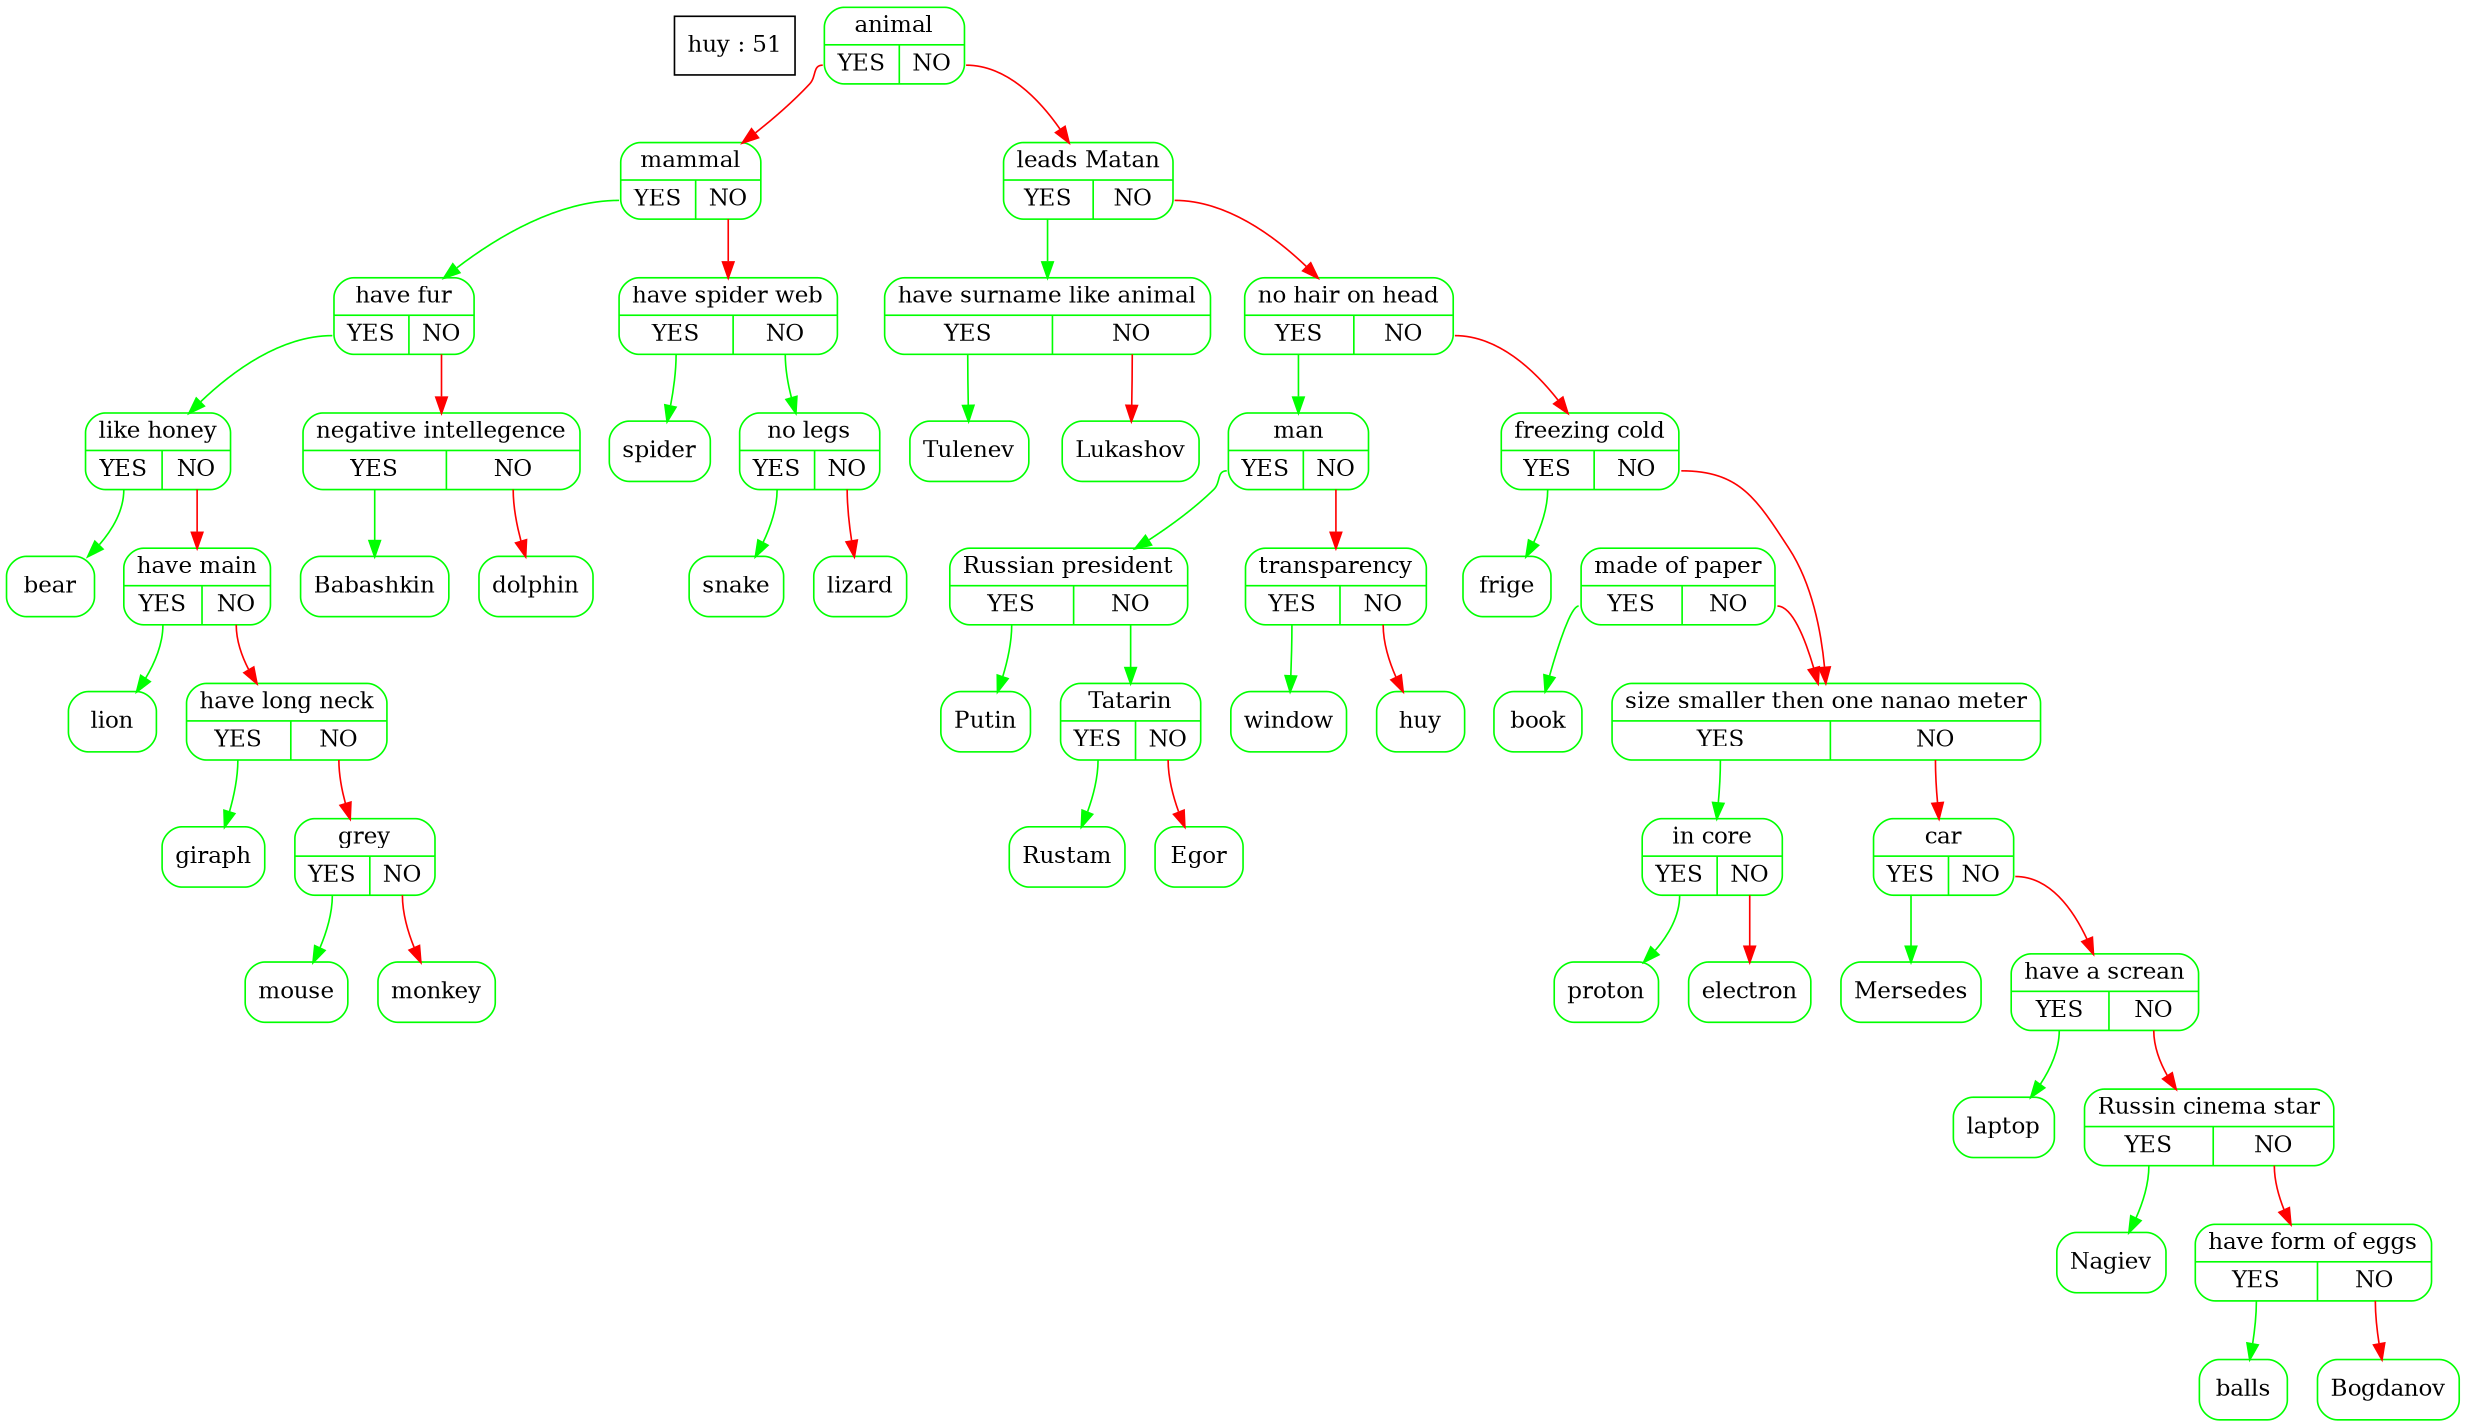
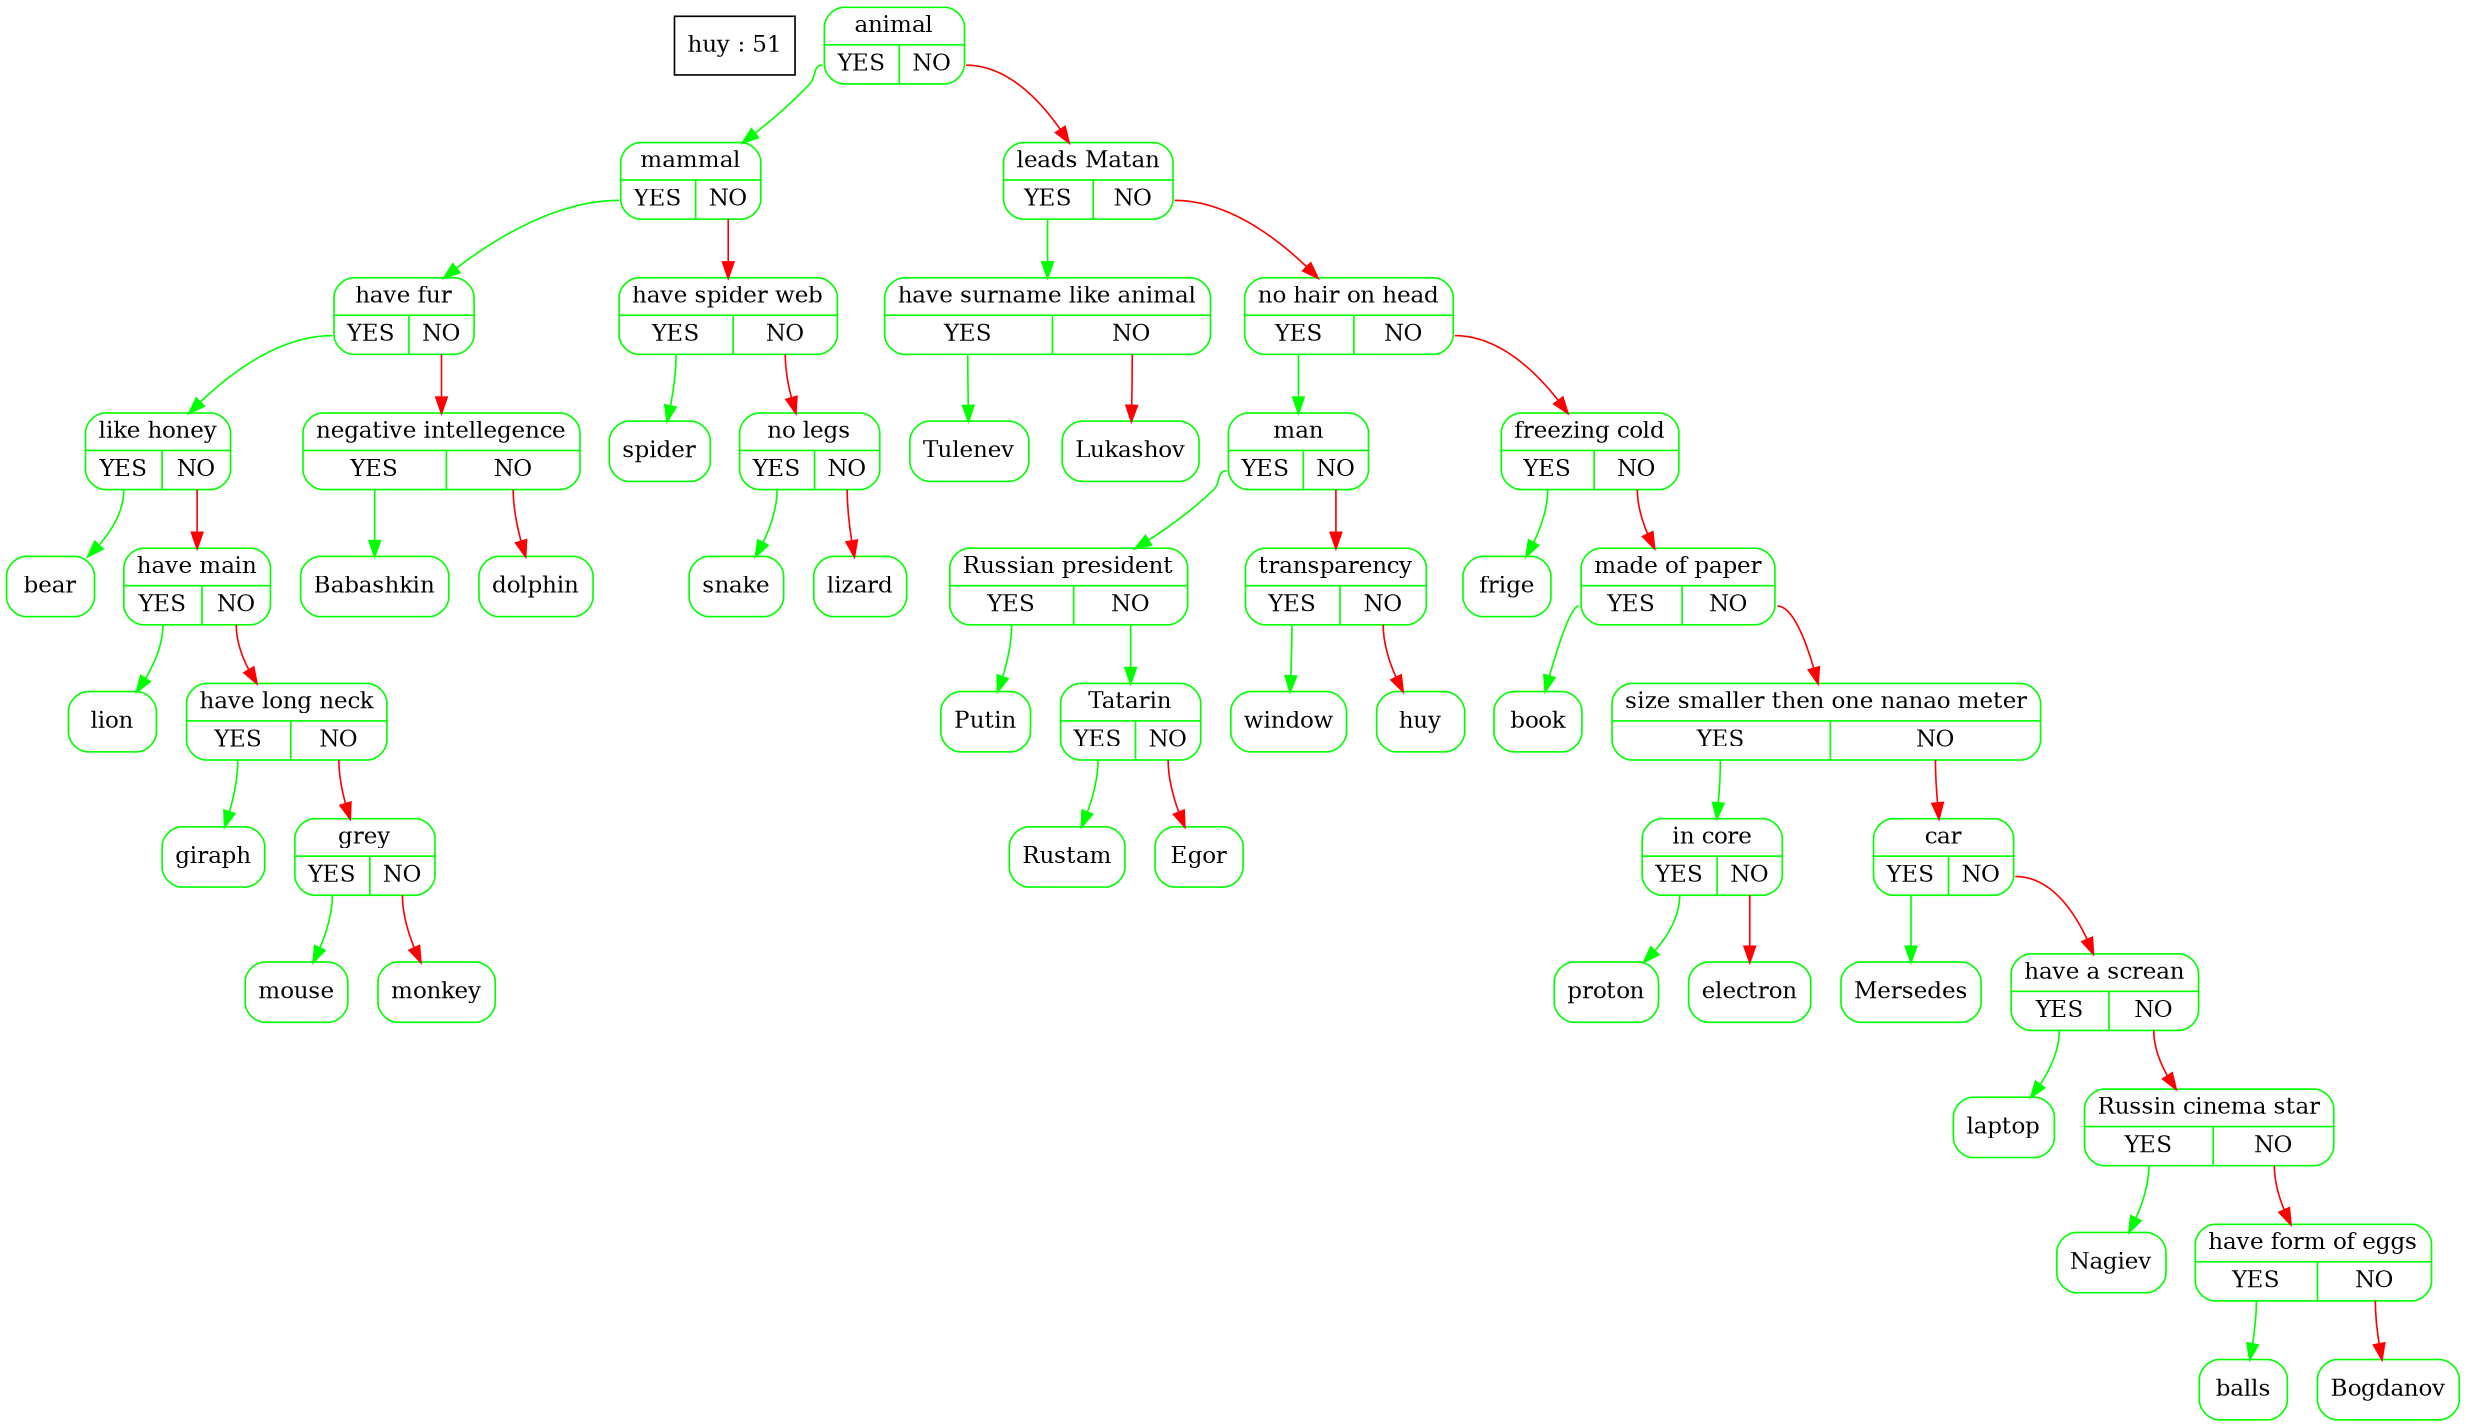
(792, 101) -> (792, 101)
(787, 376) -> (787, 376)
(1785, 542) -> (1640, 512)
